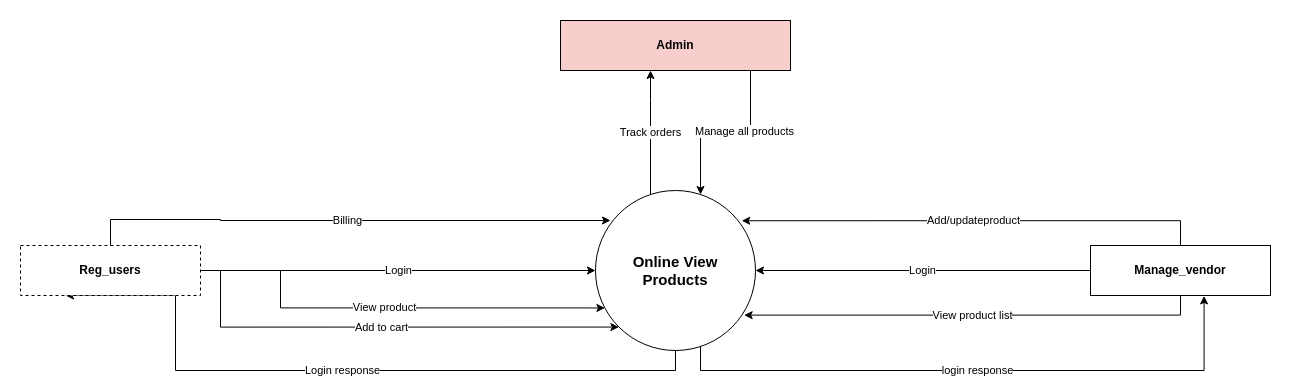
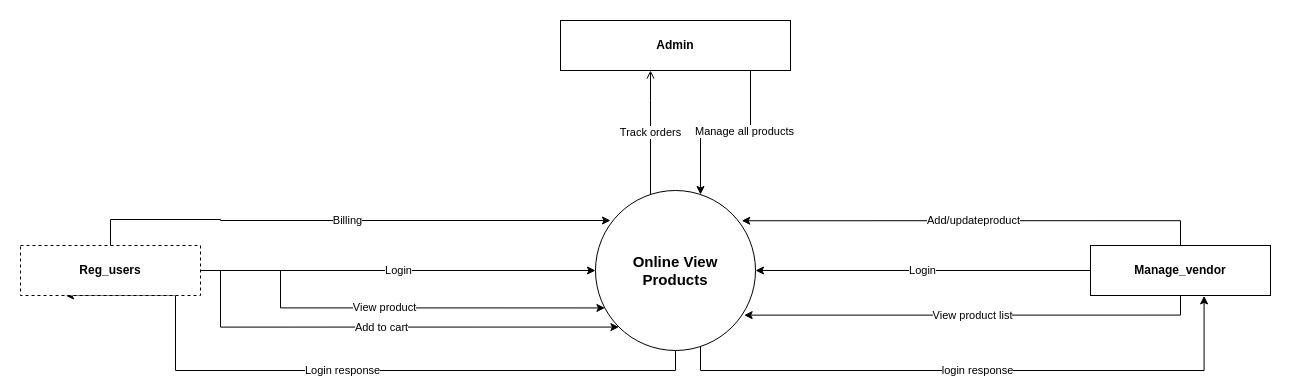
(676, 46) -> (676, 46)
(651, 78) -> (651, 76)
